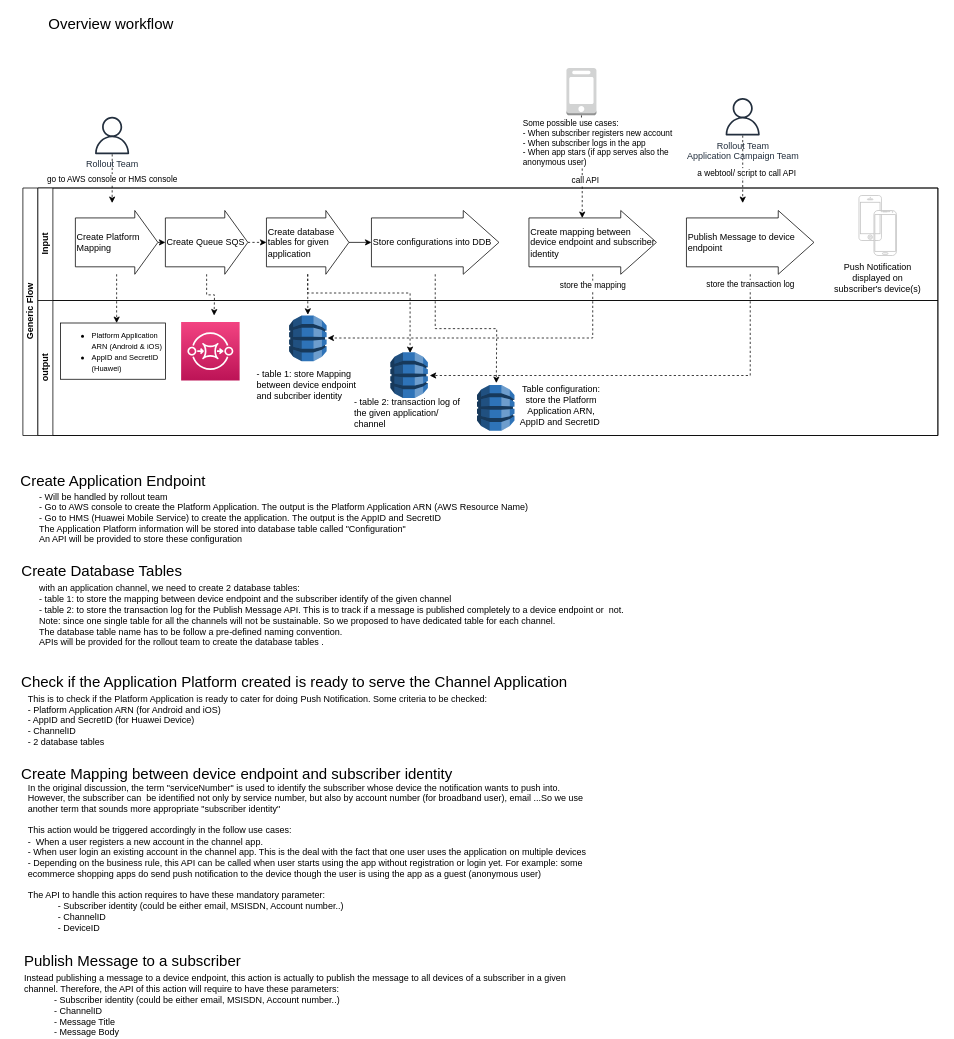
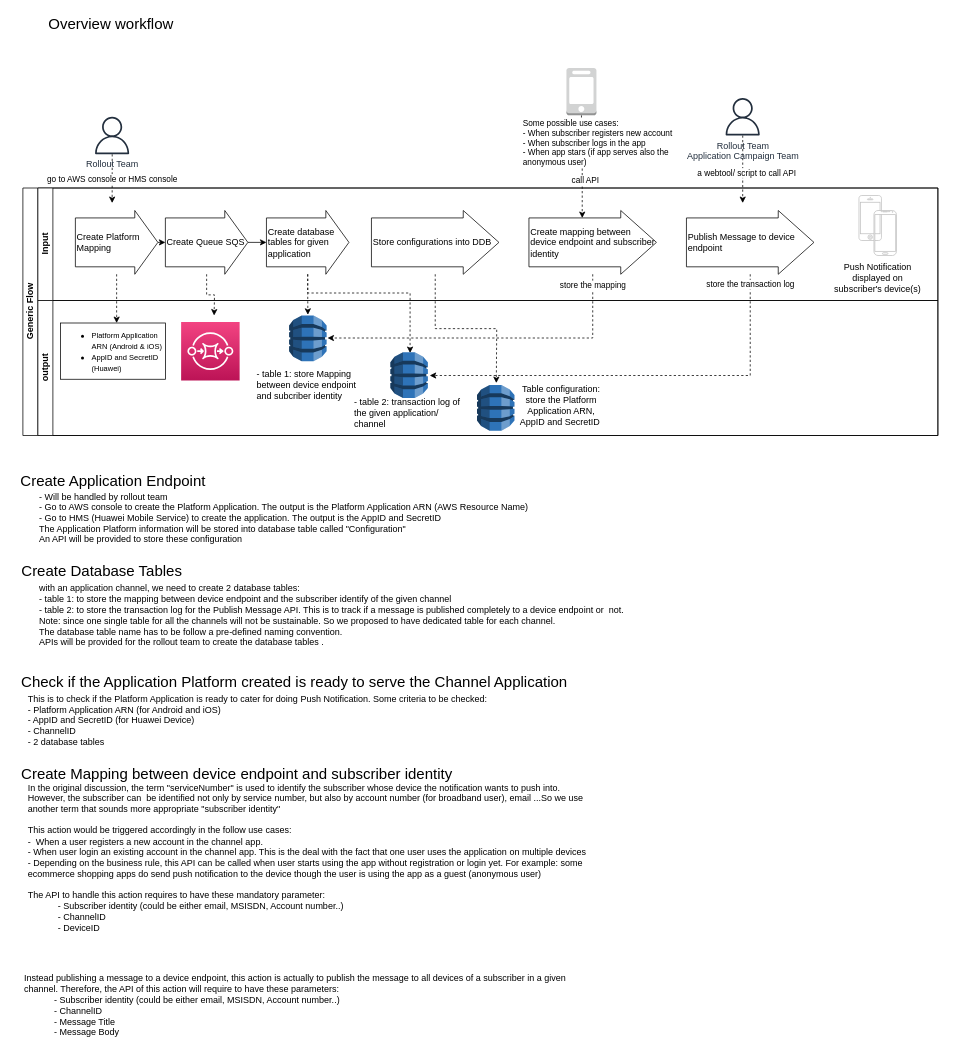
(254, 242) -> (254, 242)
(357, 242) -> none
(135, 960) -> none
